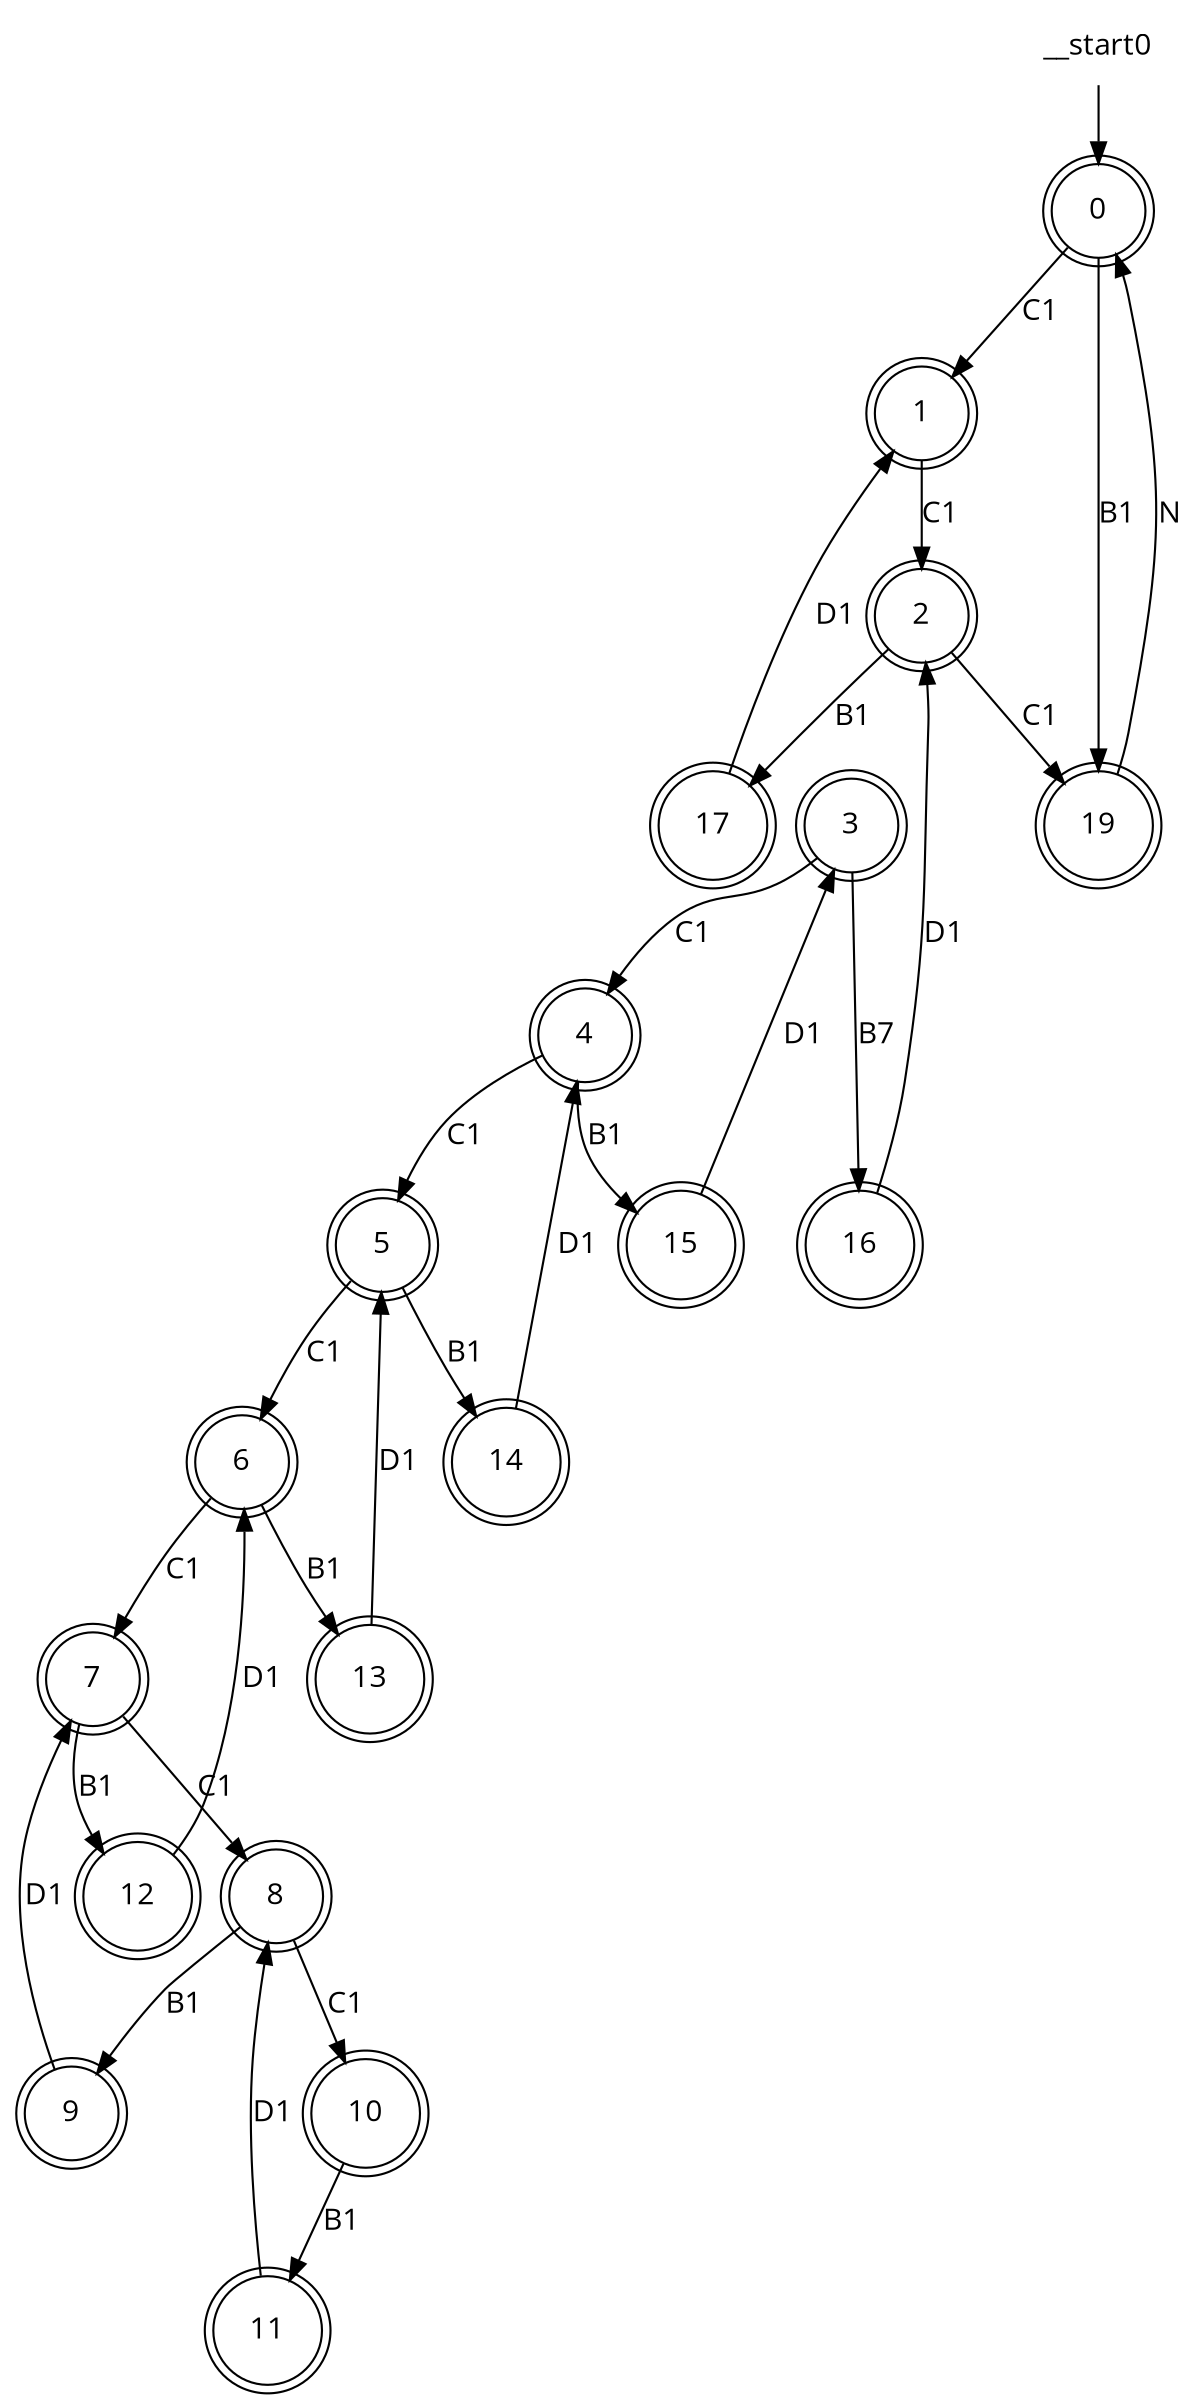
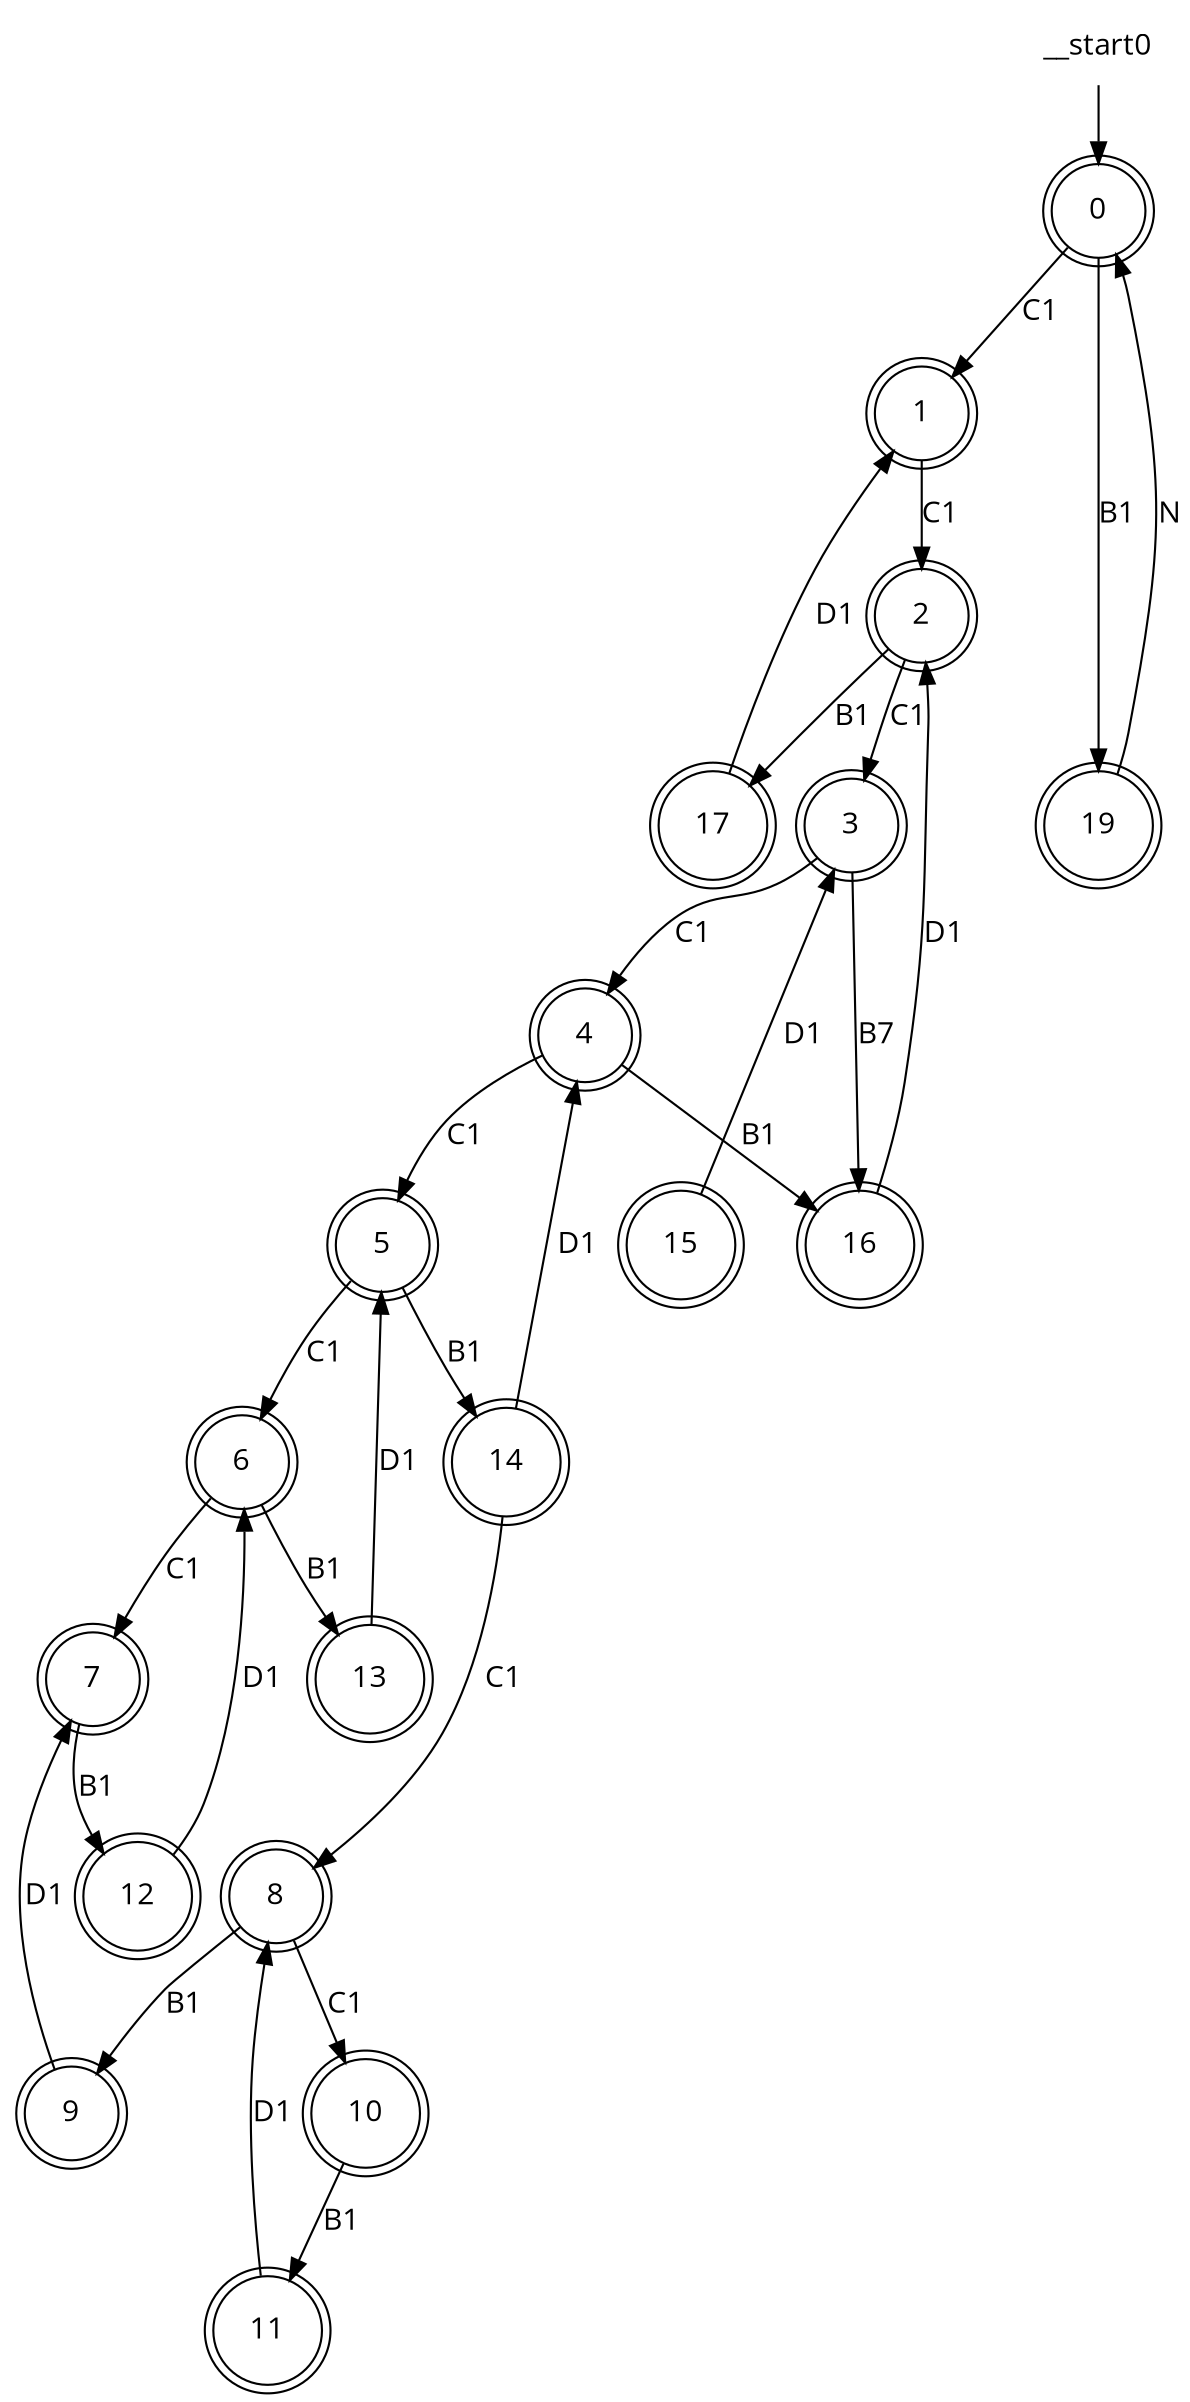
(1001, 709) -> (887, 709)
(585, 1146) -> (711, 1131)
(178, 1780) -> (456, 1706)
